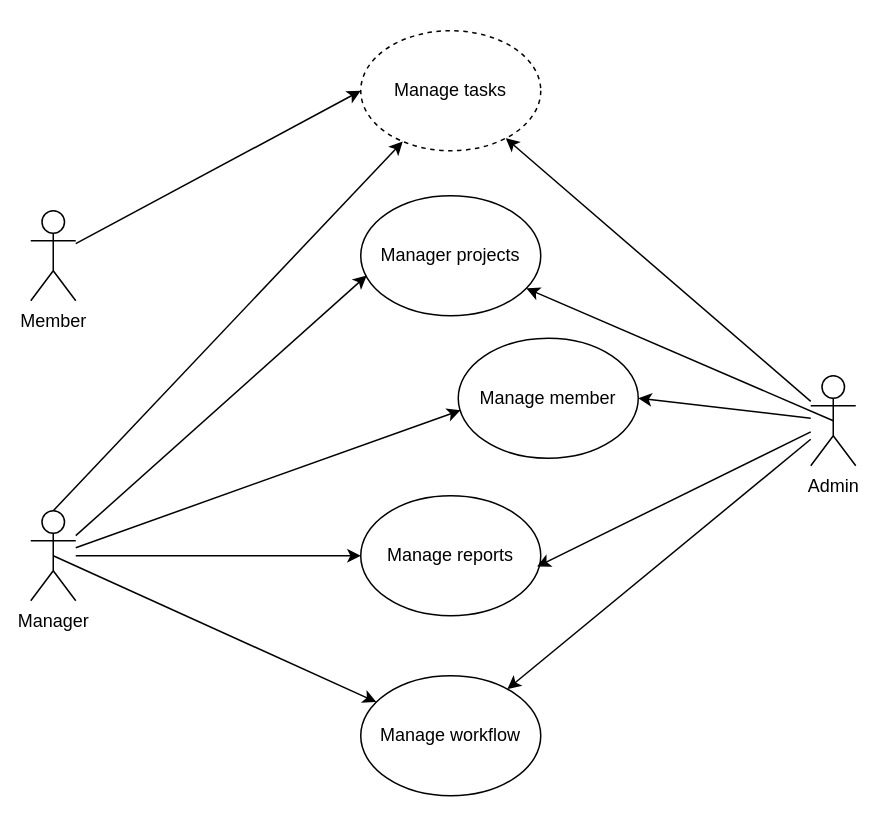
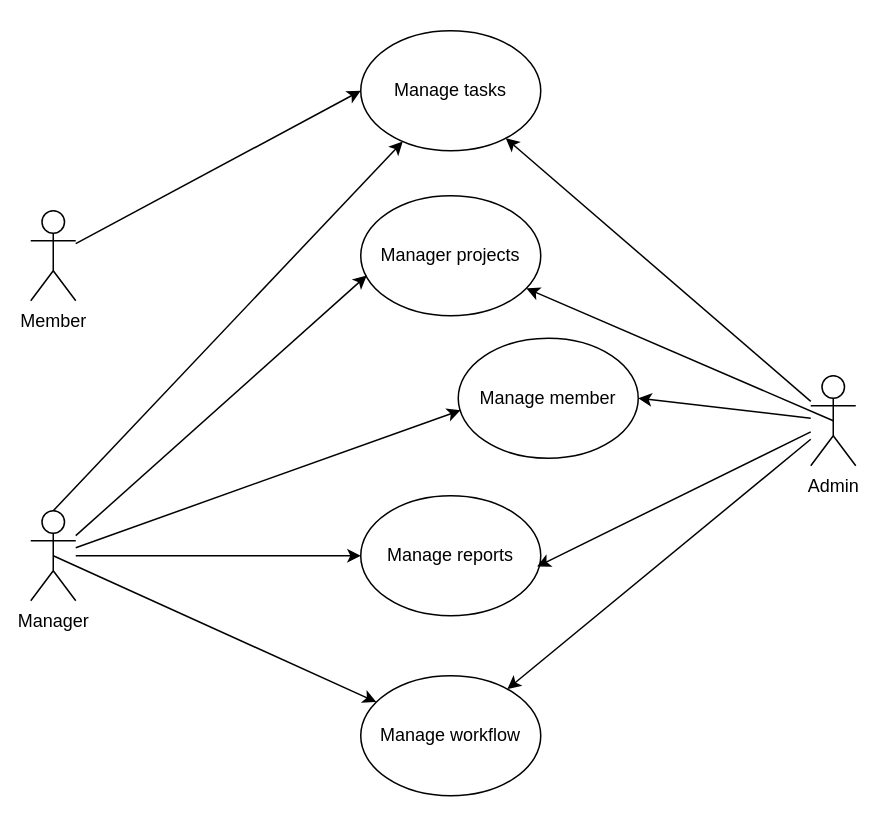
(451, 91) -> (451, 91)
